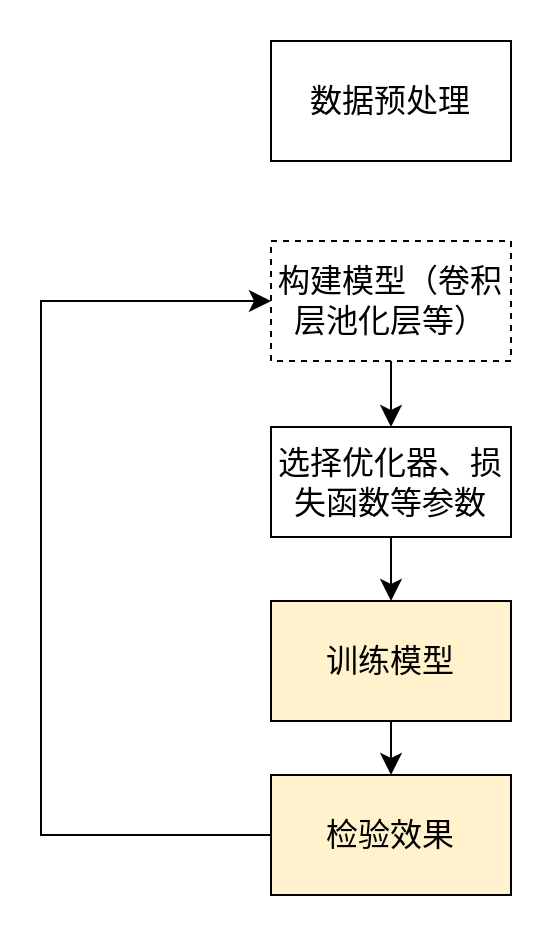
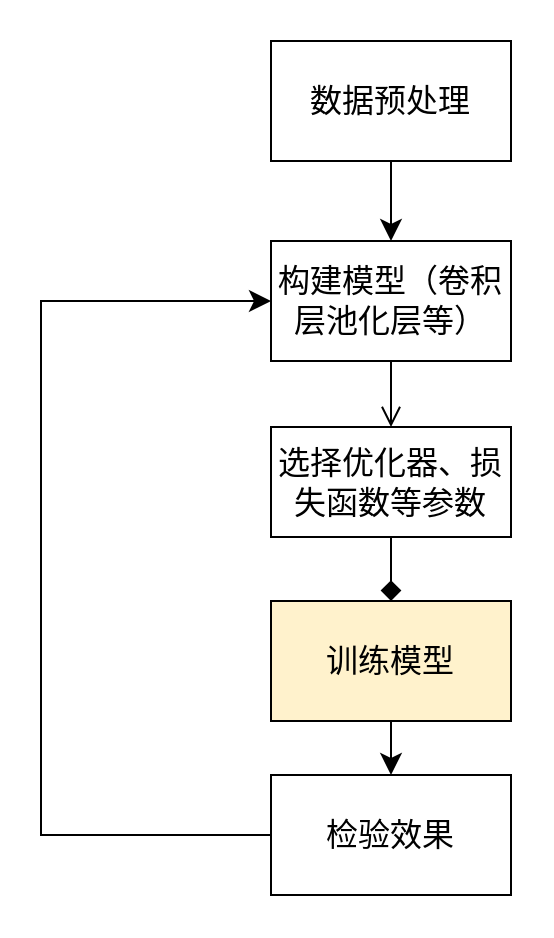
none -> (391, 194)
(391, 301) -> (391, 301)
(391, 409) -> (391, 413)
(391, 582) -> (391, 581)
(391, 835) -> (391, 835)
